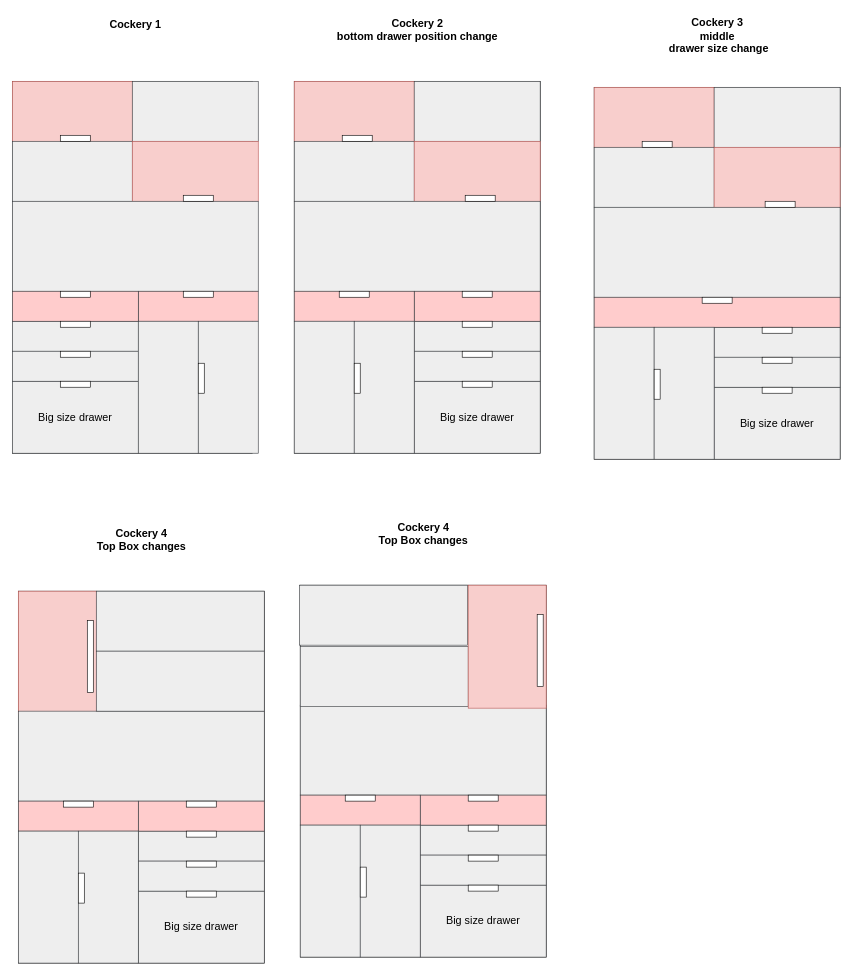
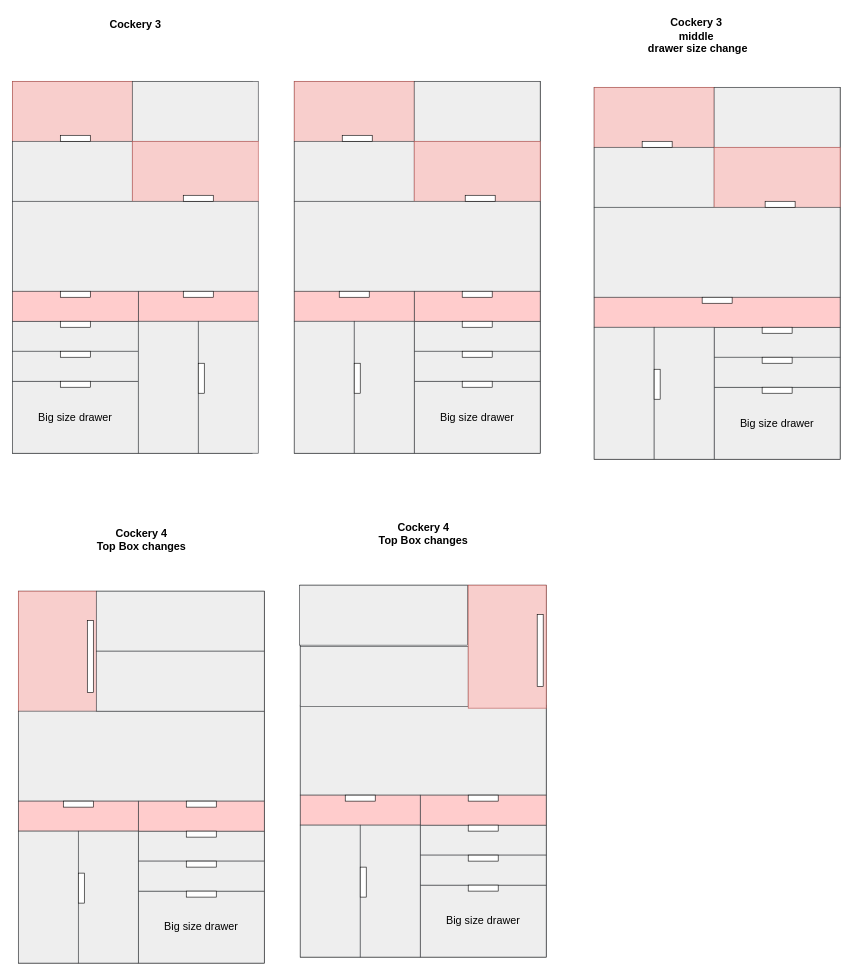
(136, 24) -> (136, 24)
(417, 30) -> none
(717, 36) -> (696, 36)
